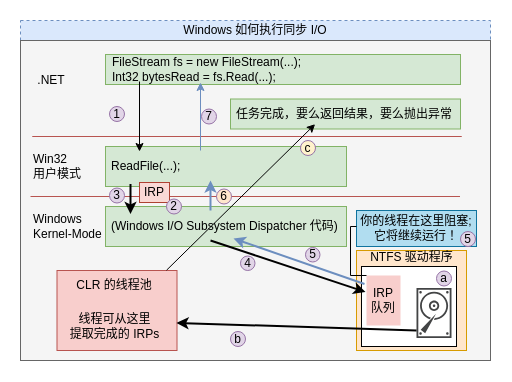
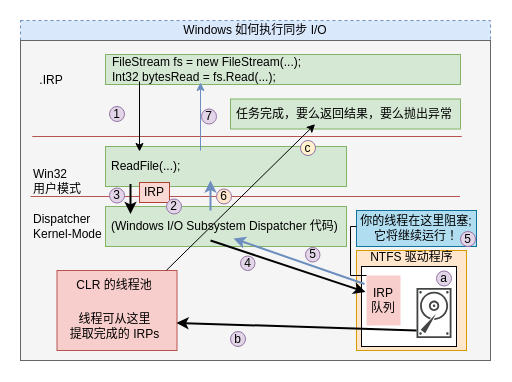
(52, 81) -> (52, 81)
(57, 167) -> (57, 182)
(69, 227) -> (69, 227)
